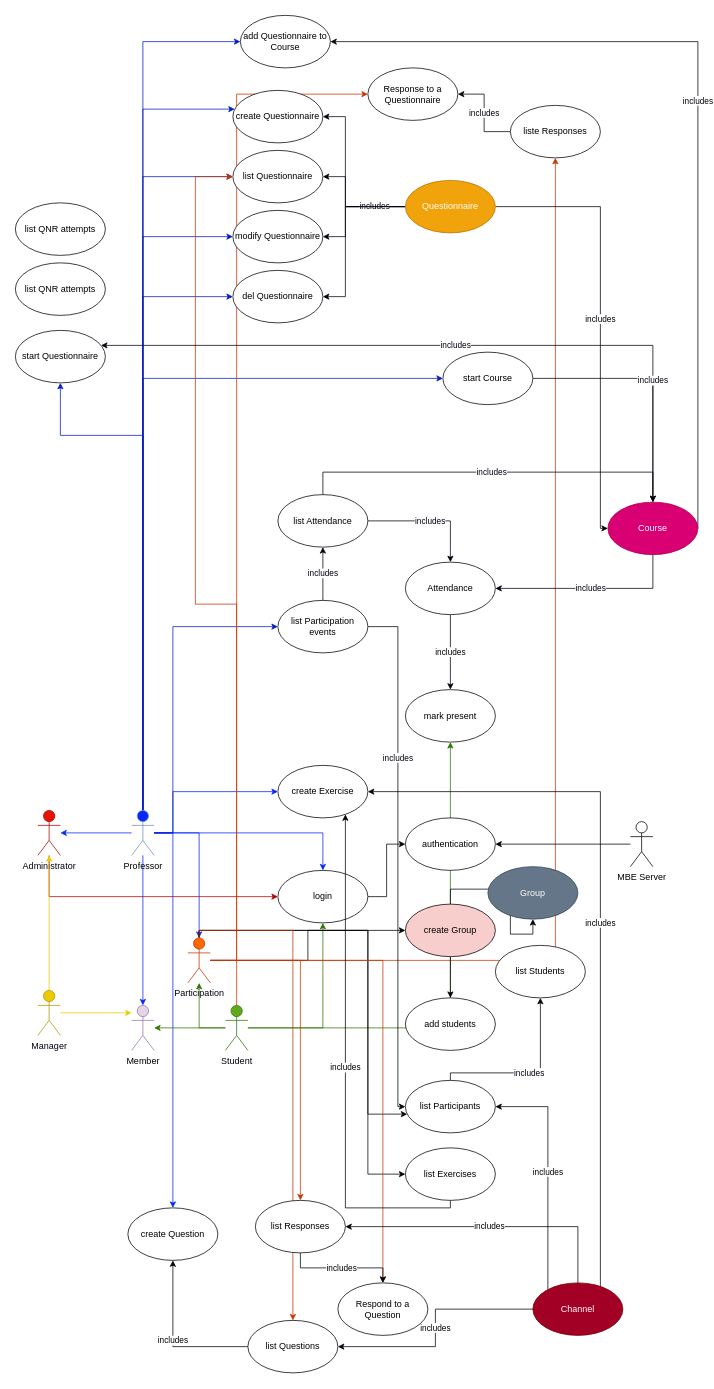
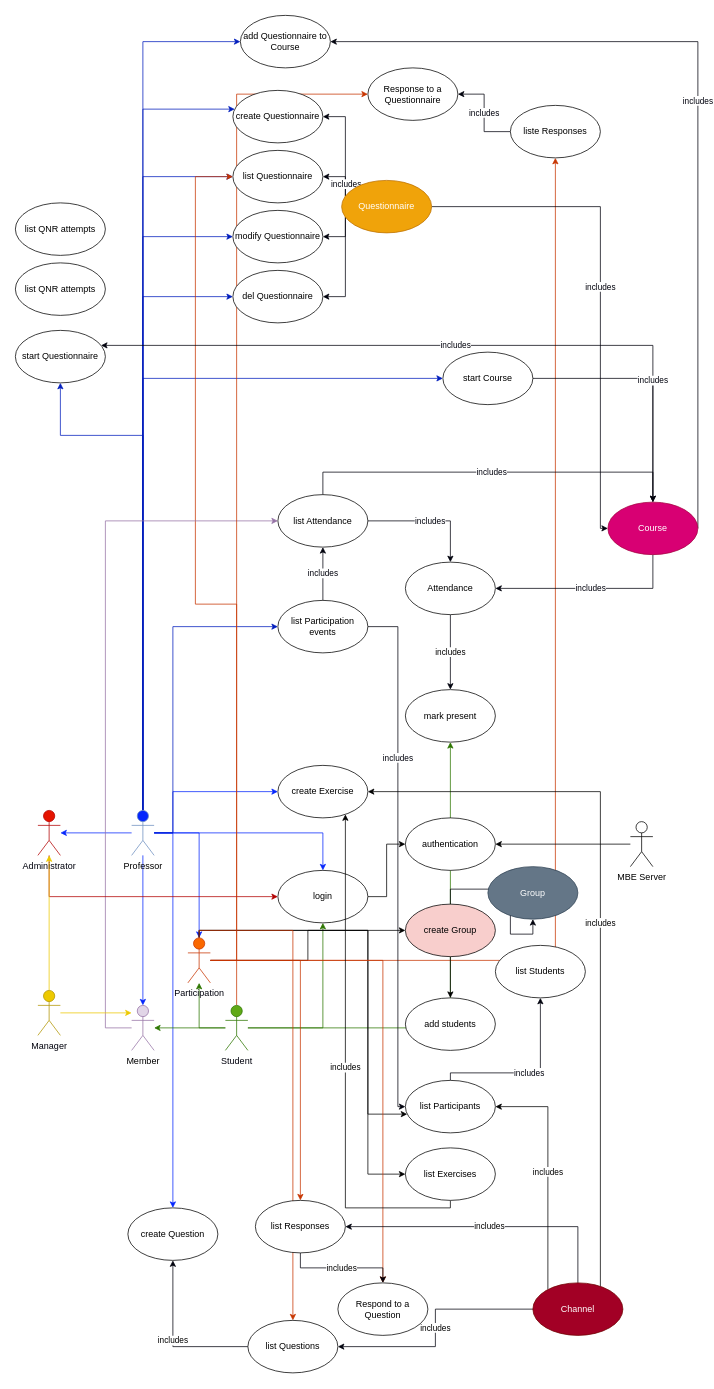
(450, 207) -> (387, 207)
none -> (105, 775)
